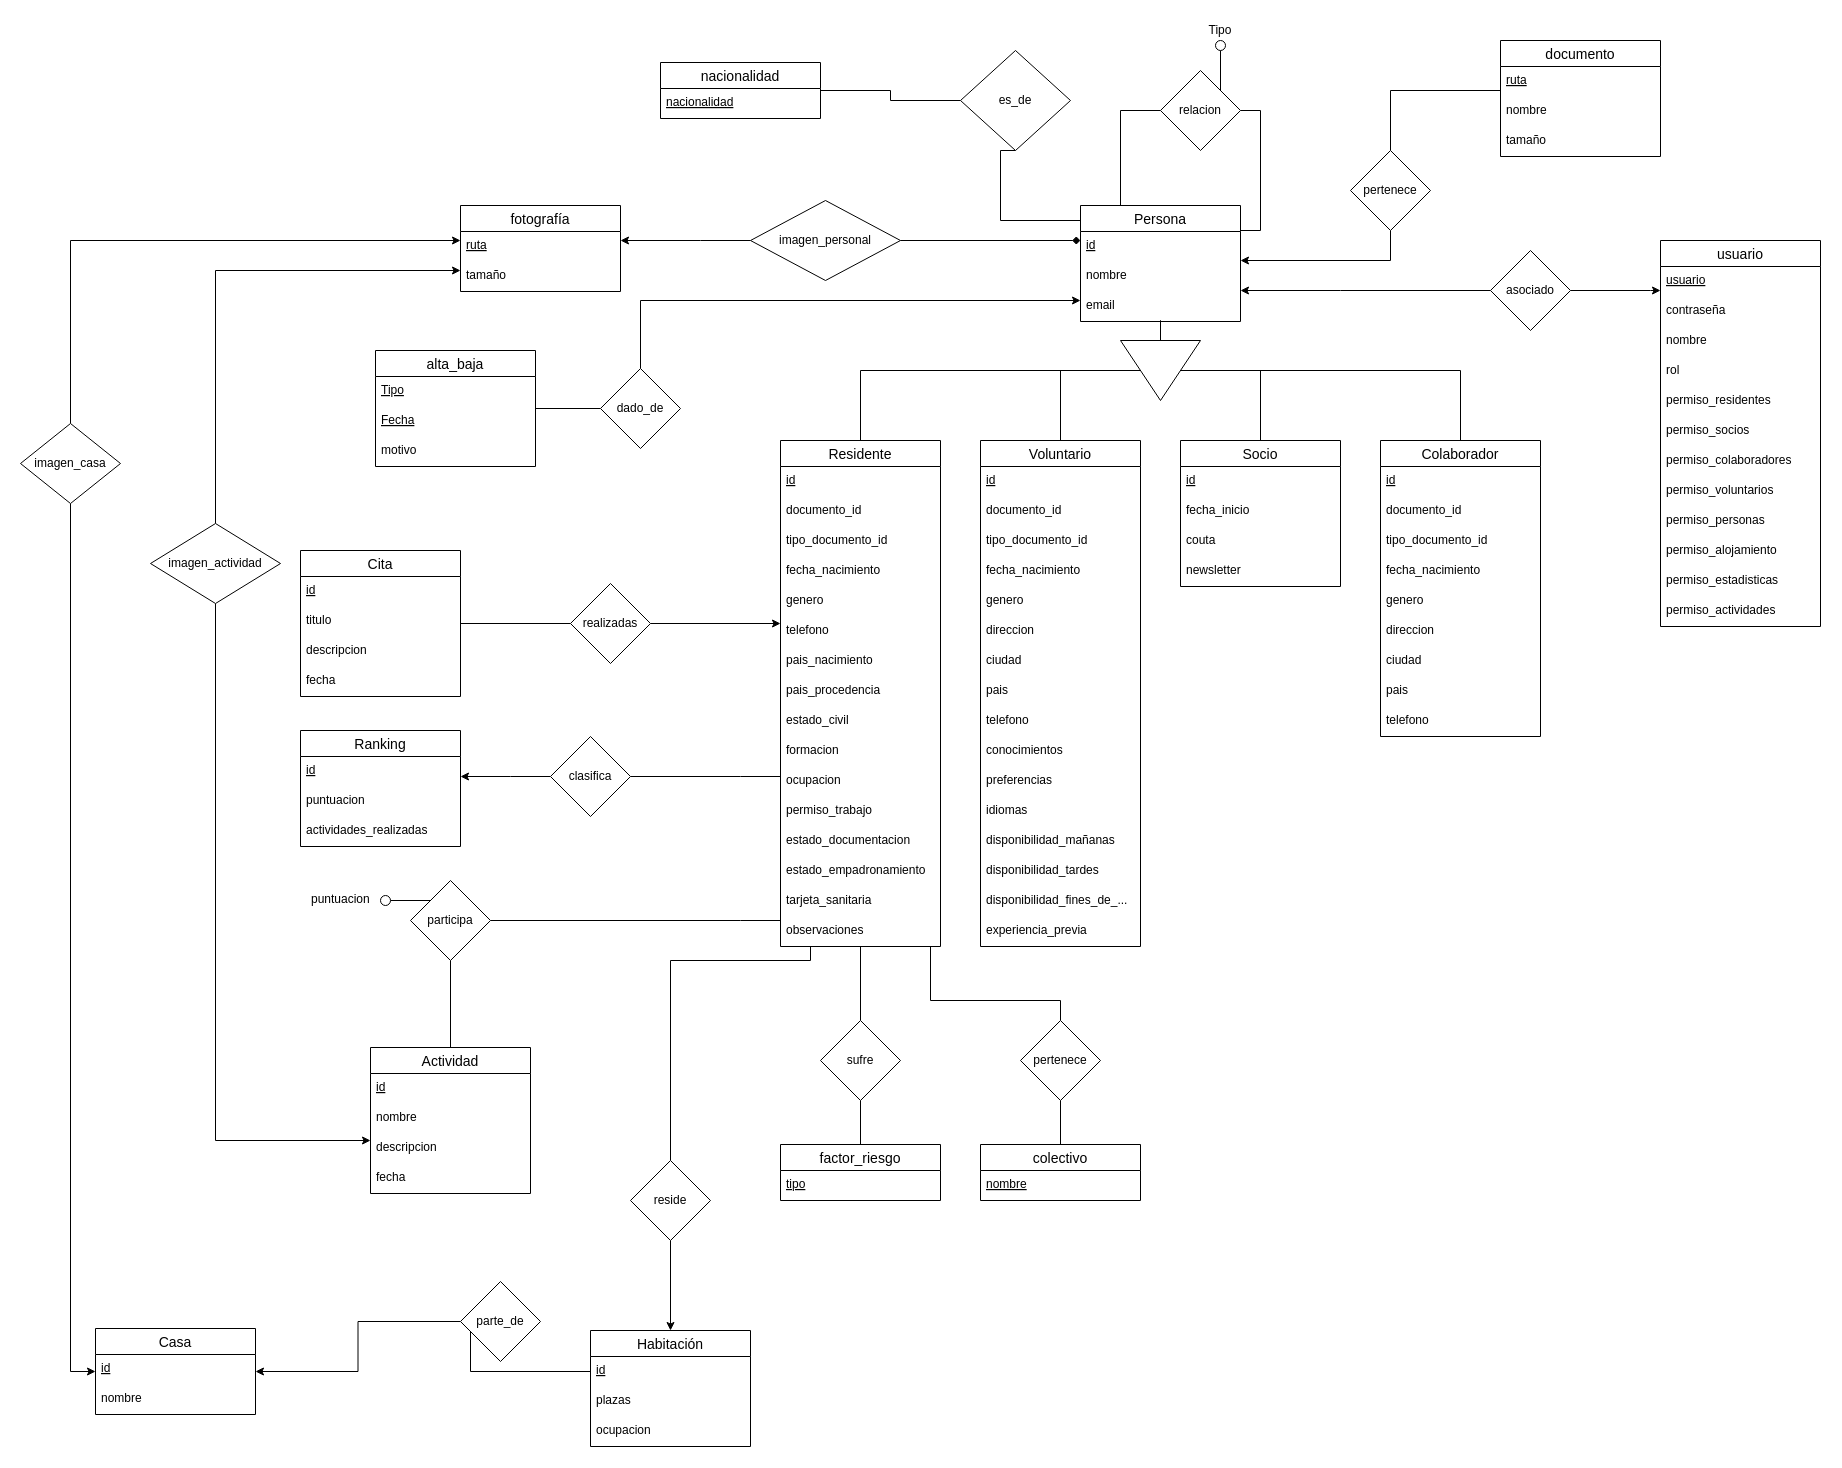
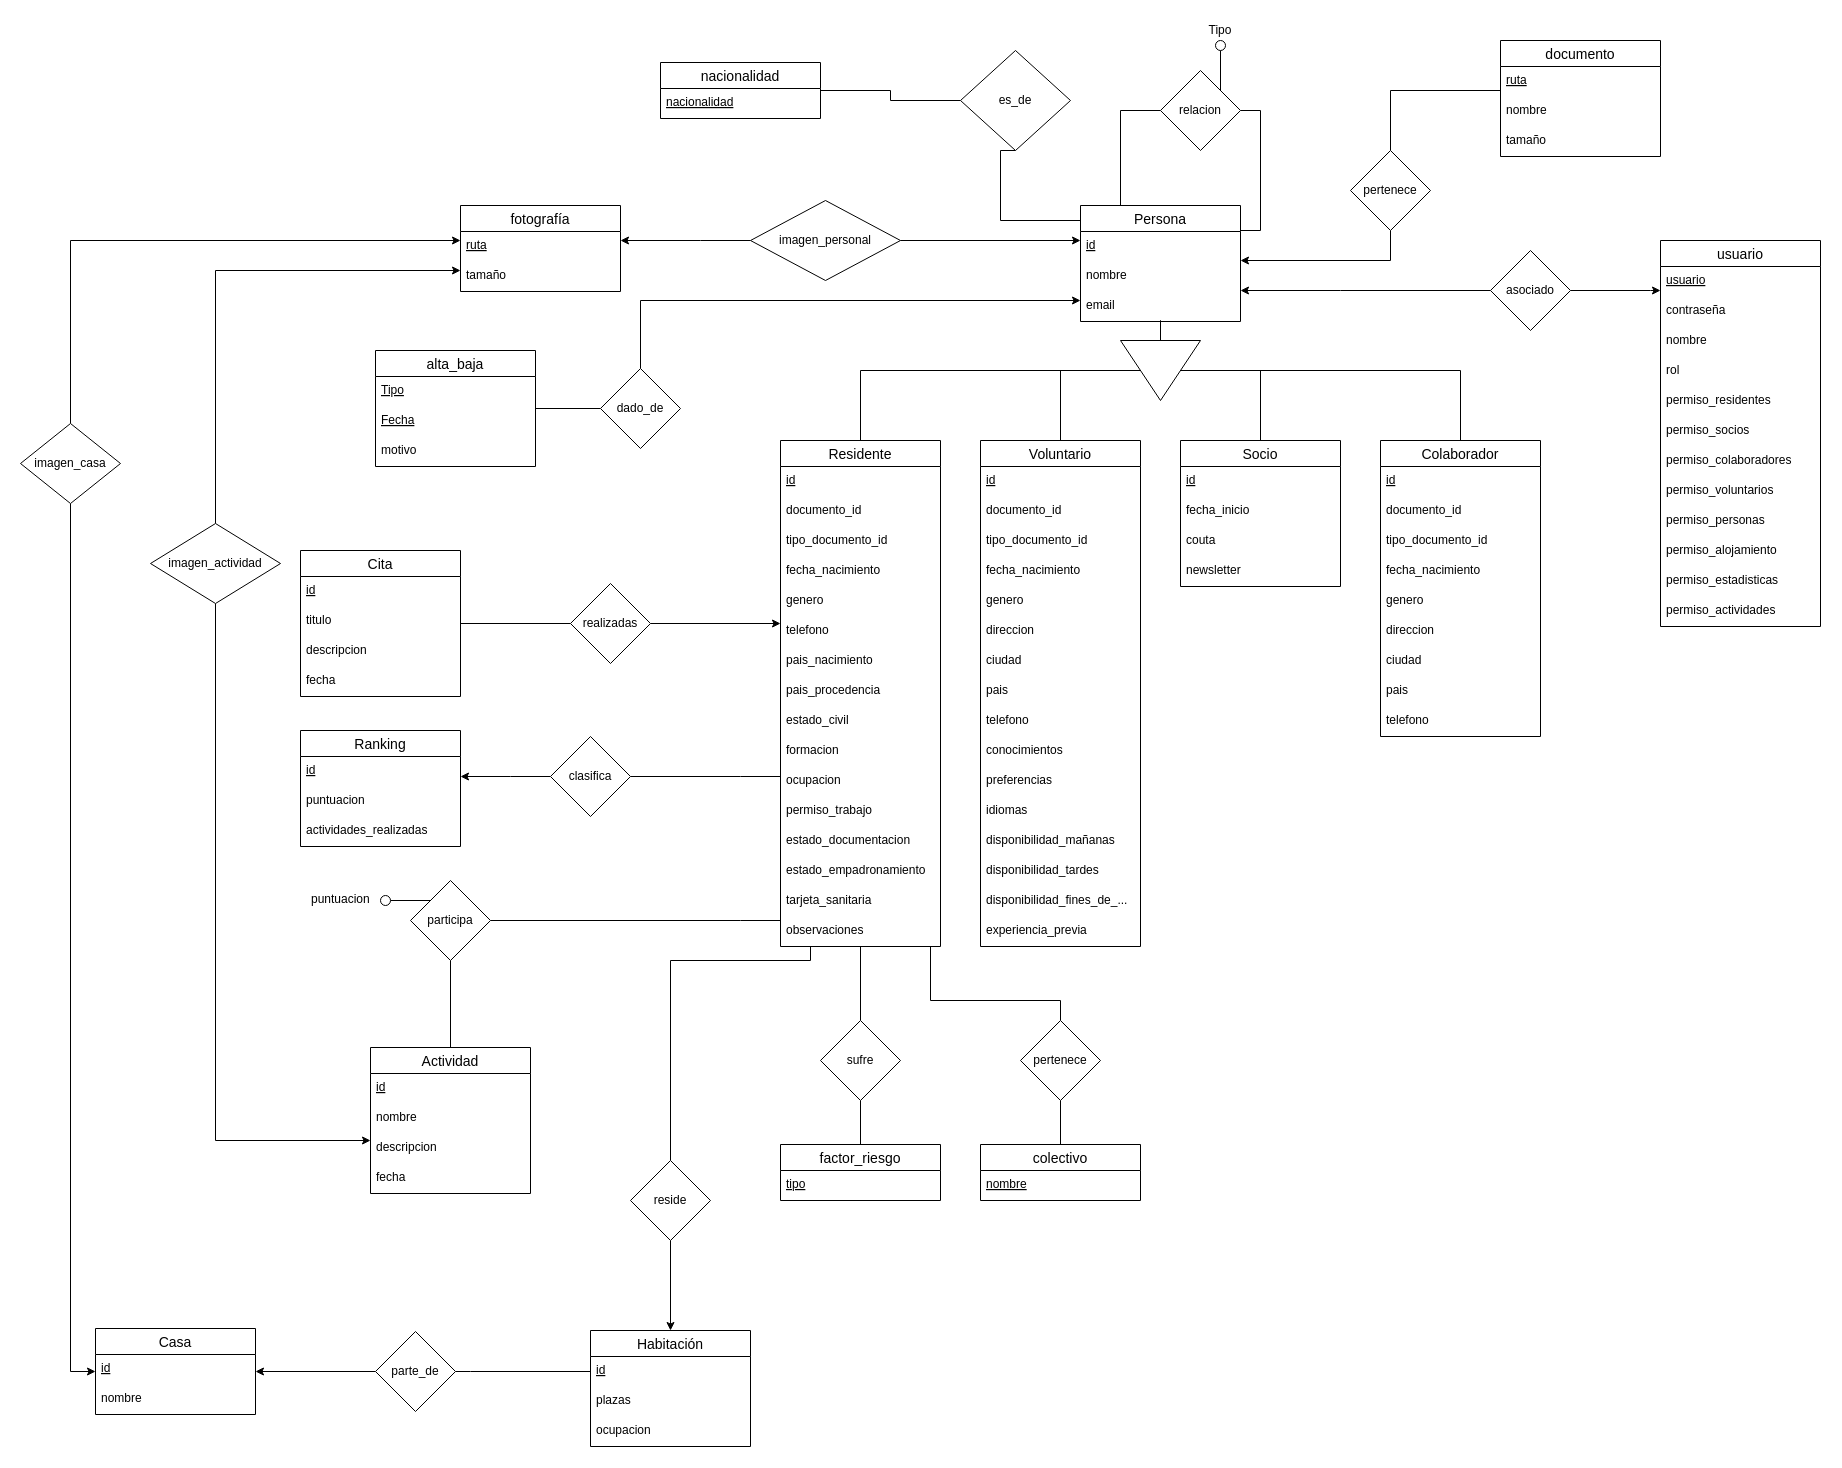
(1072, 241) -> (1072, 241)
(501, 1322) -> (416, 1372)
